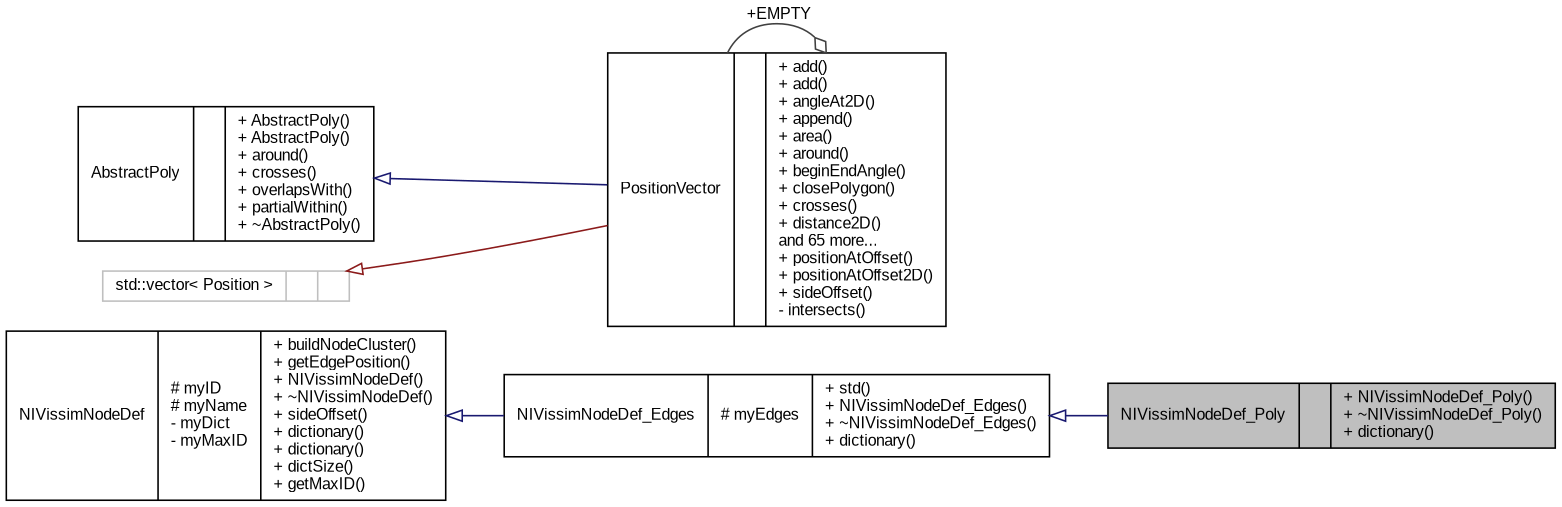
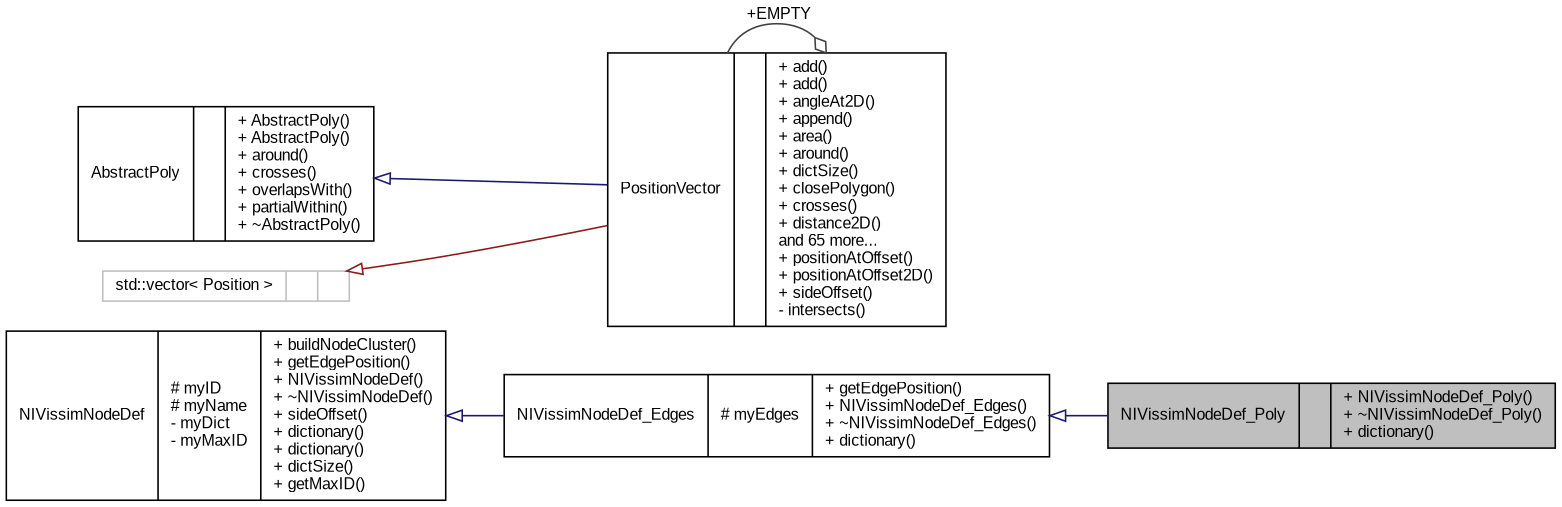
(842, 171) -> (819, 171)
(848, 389) -> (894, 389)
